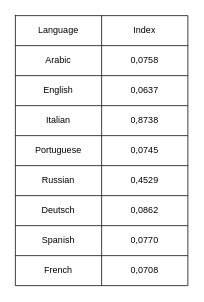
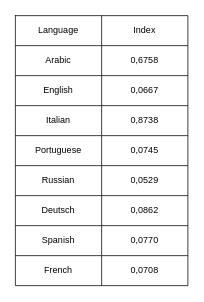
(145, 60) -> (145, 60)
(145, 90) -> (145, 90)
(145, 180) -> (145, 180)
